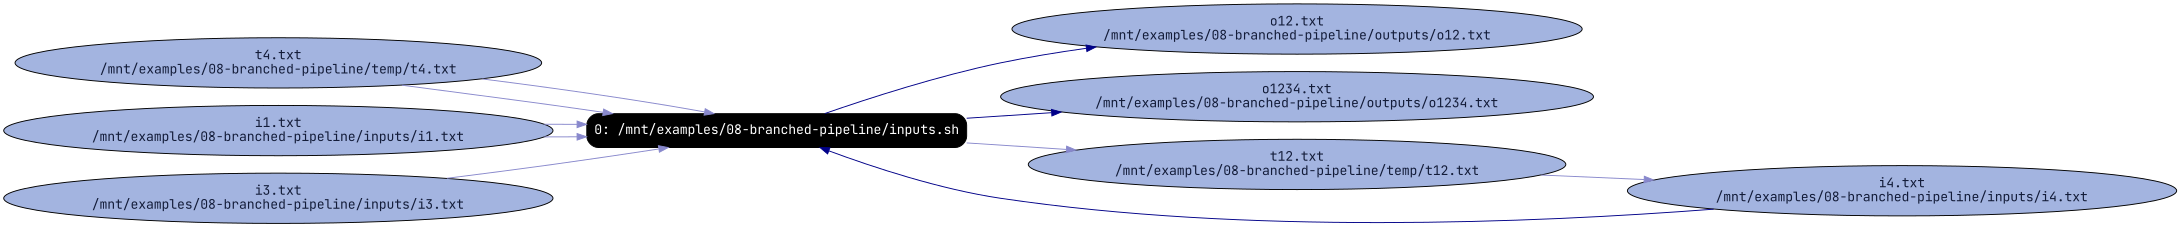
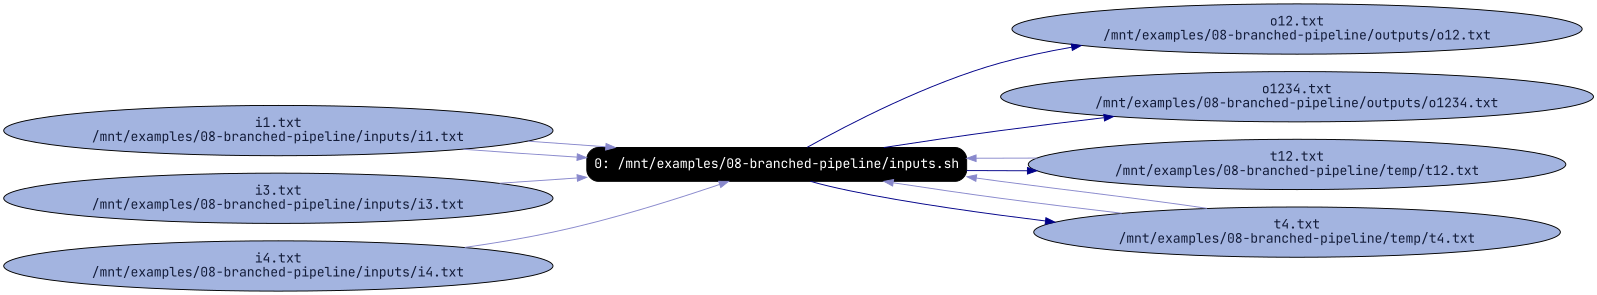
(1016, 146) -> (997, 171)
(1593, 177) -> (1006, 158)
none -> (927, 205)
(1268, 221) -> (594, 222)
